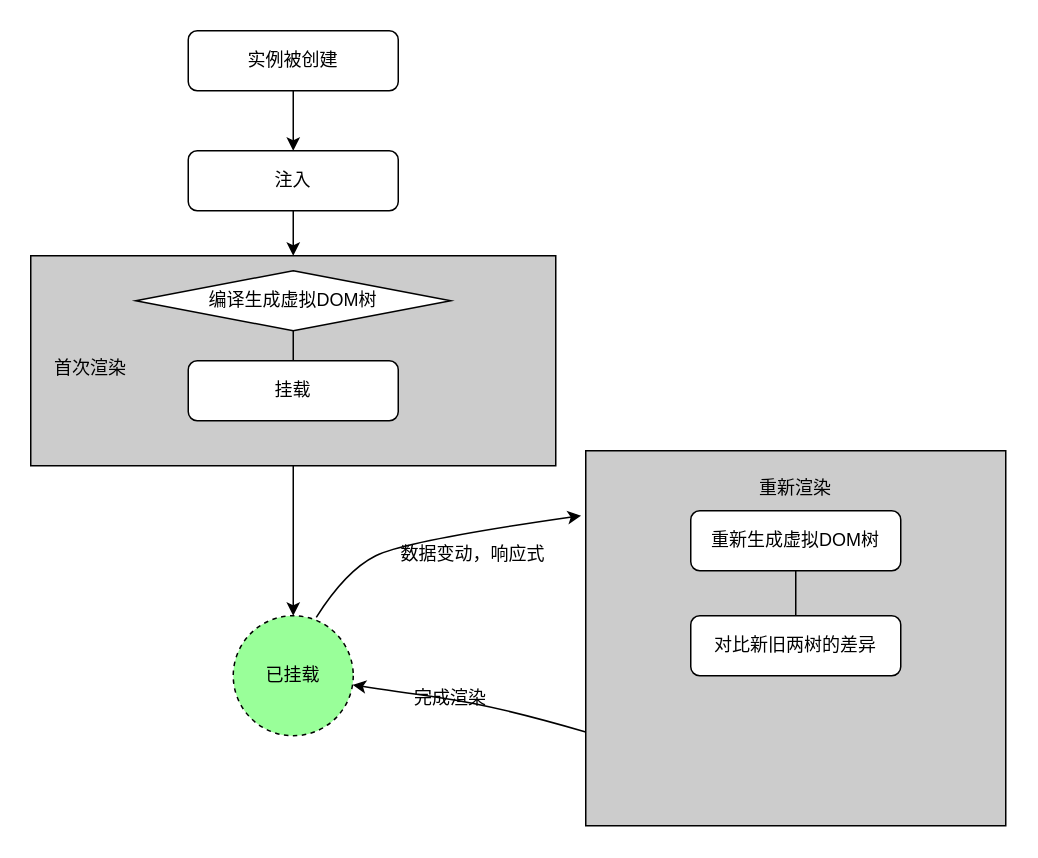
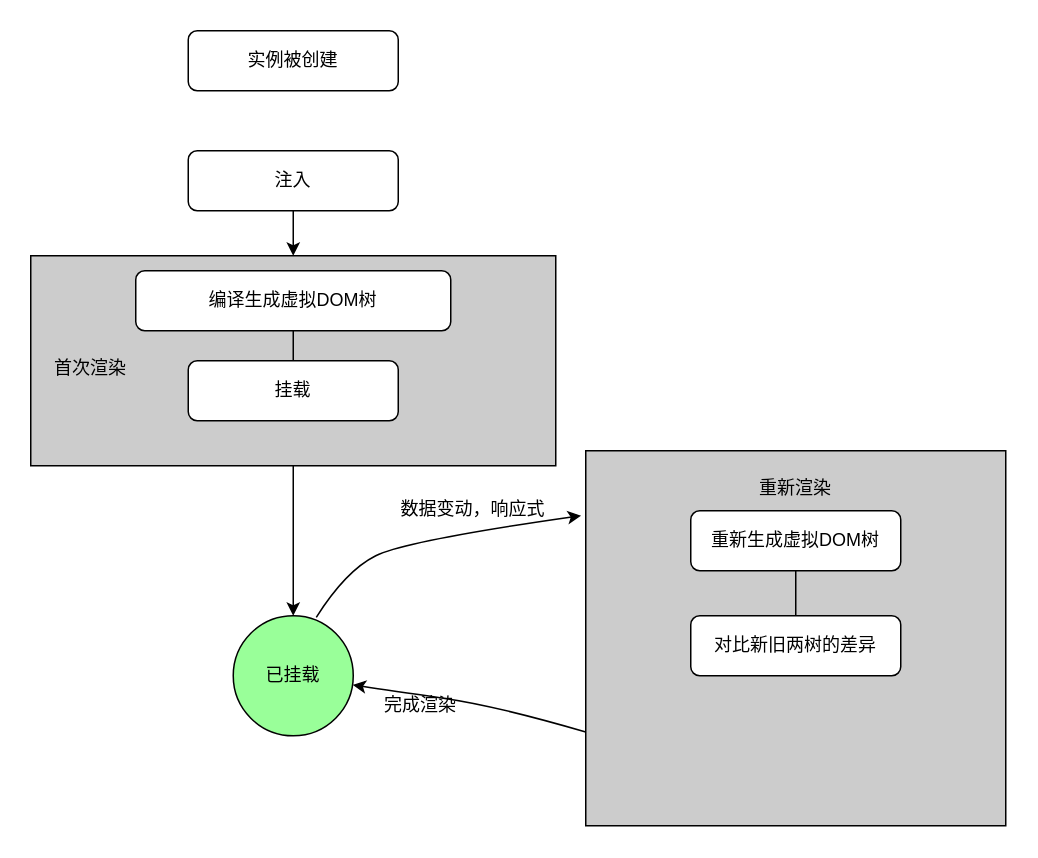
(293, 116) -> none
(293, 301) -> (293, 301)
(473, 548) -> (473, 503)
(293, 676) -> (293, 676)
(451, 698) -> (421, 706)
